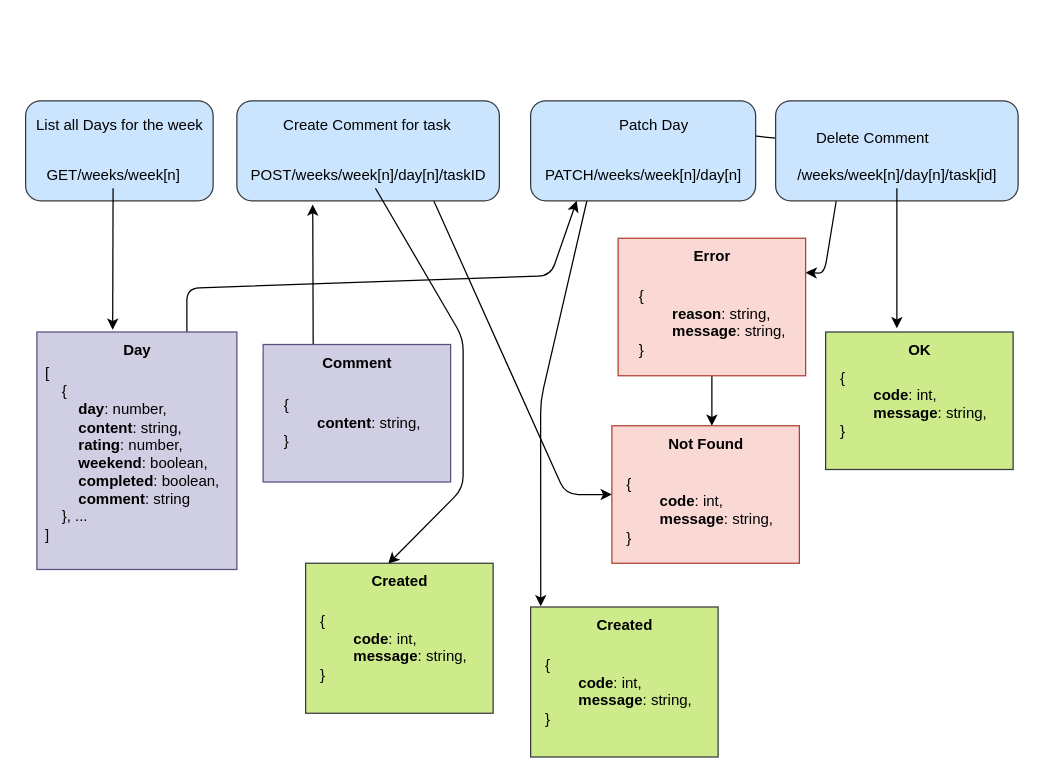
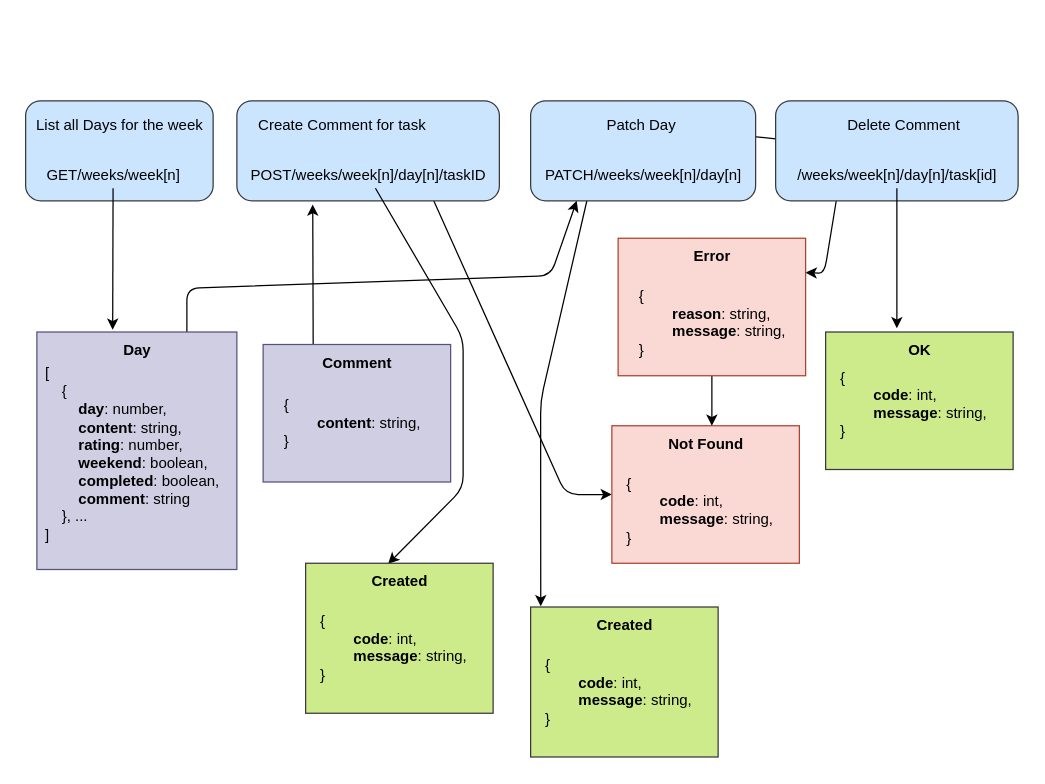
(367, 126) -> (342, 126)
(656, 126) -> (643, 126)
(874, 138) -> (906, 126)
